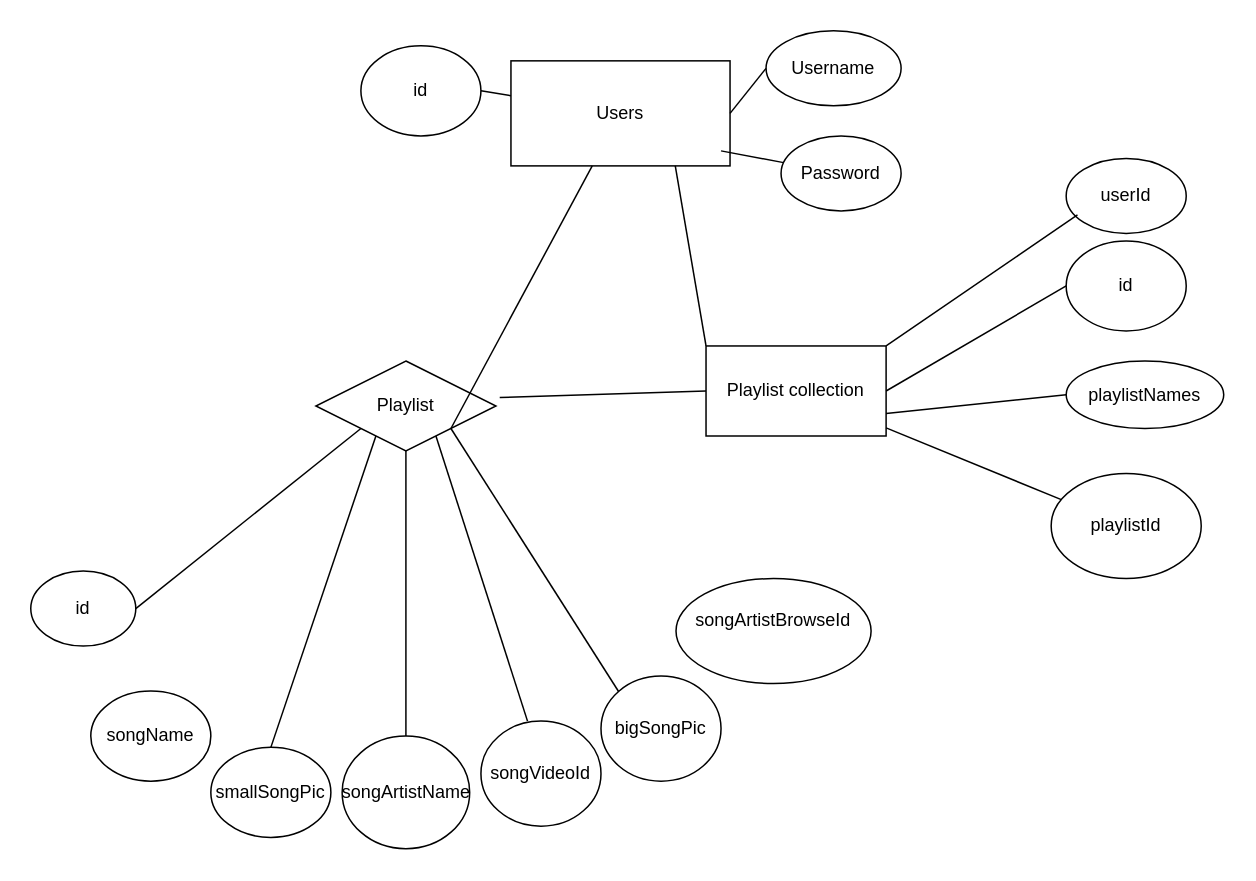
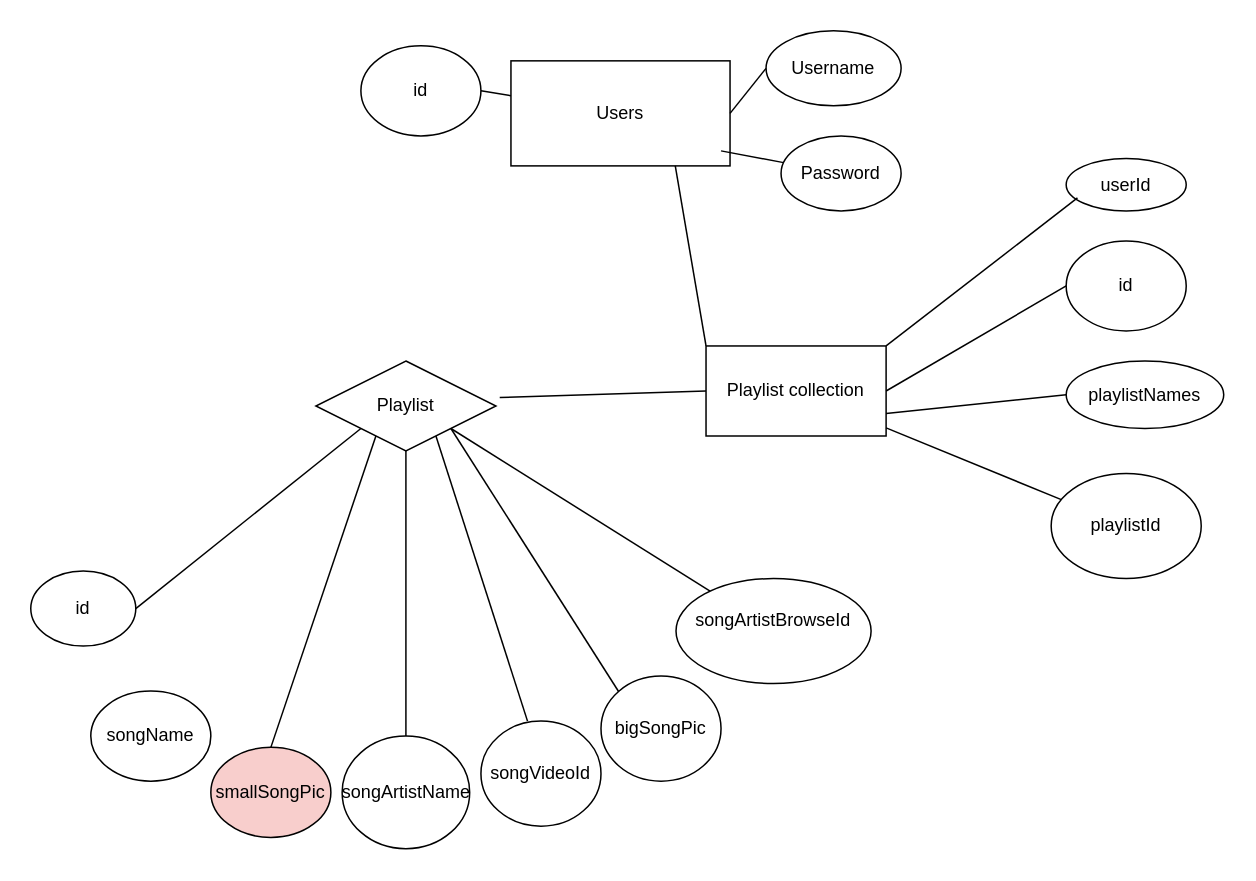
(1126, 196) -> (1126, 185)
(522, 296) -> (582, 510)
(271, 792) -> (271, 792)
